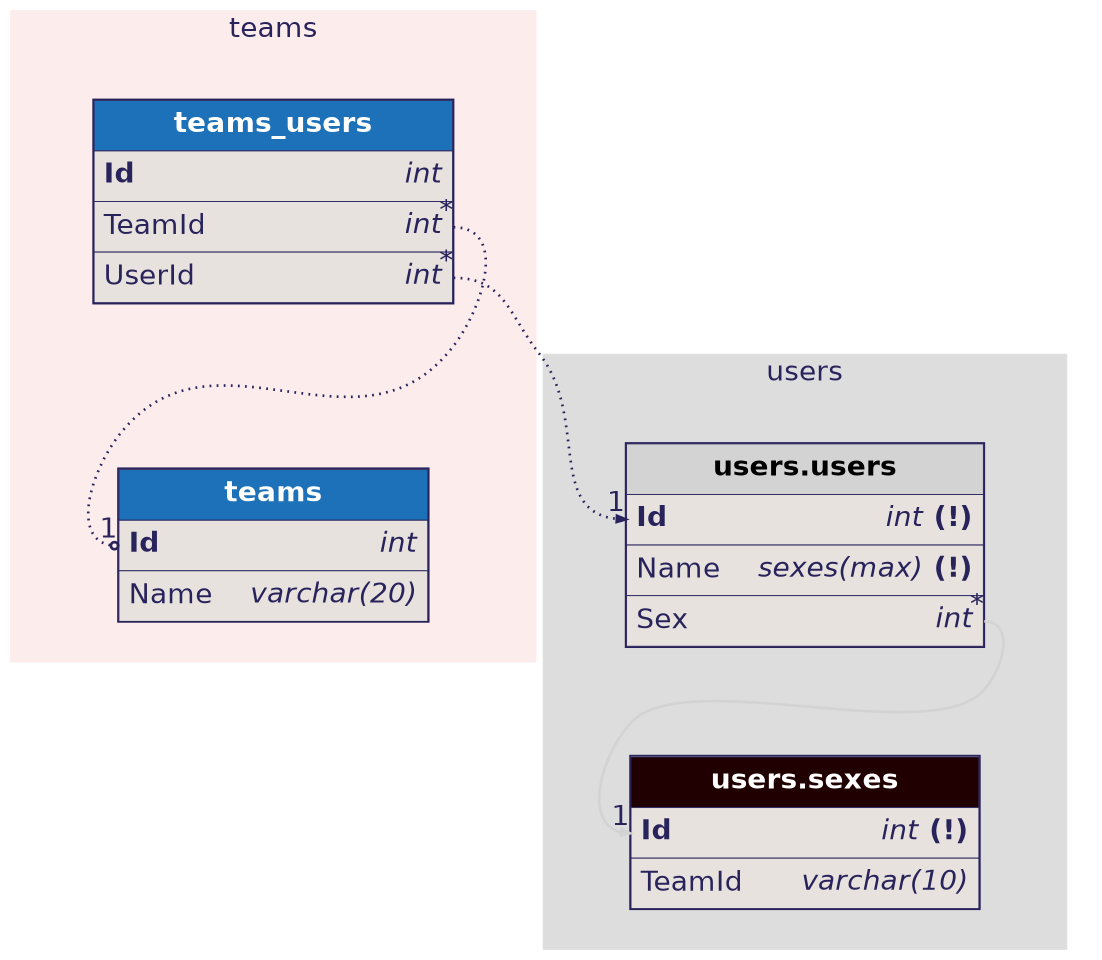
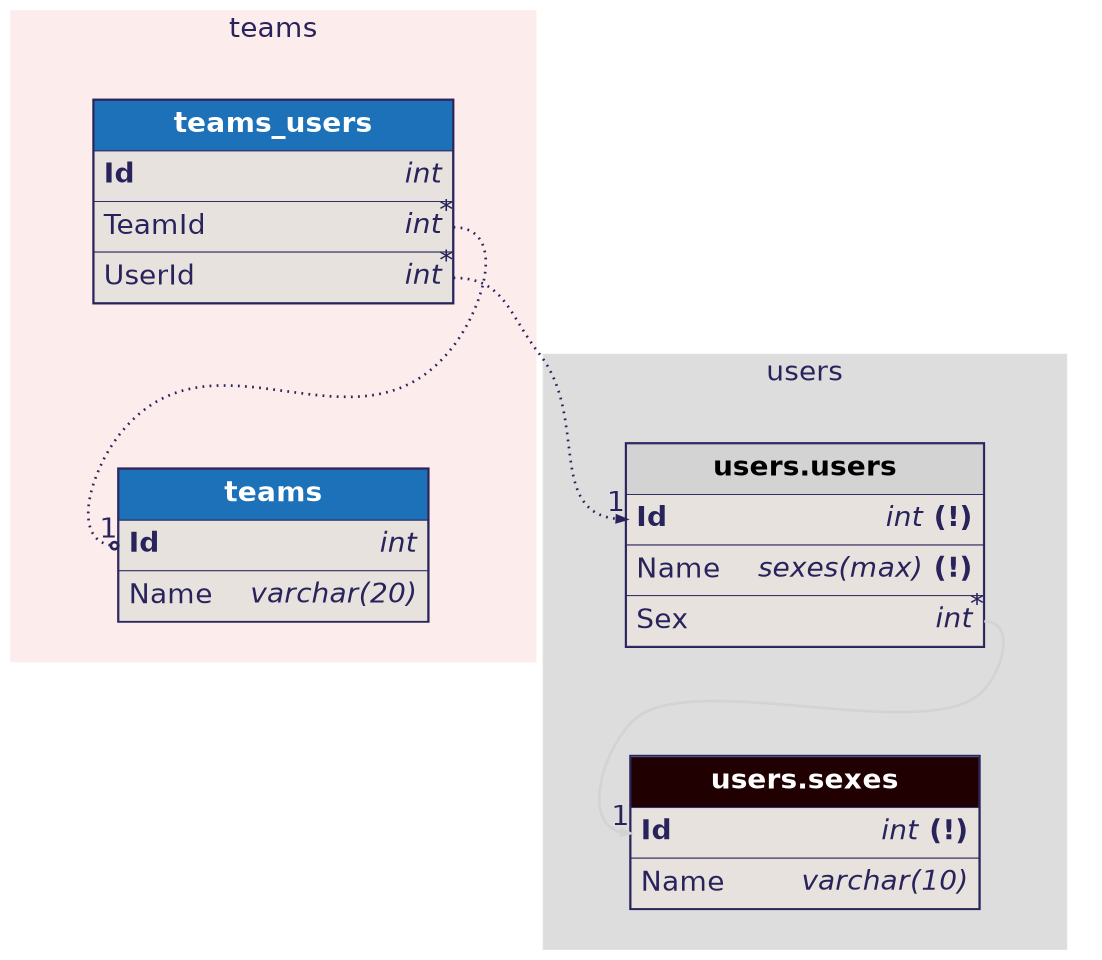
(710, 882) -> (702, 882)
